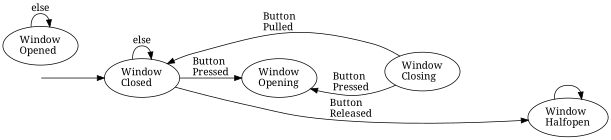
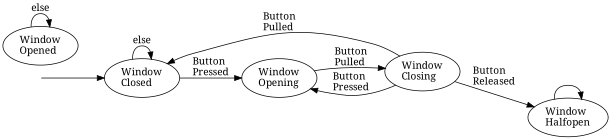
none -> (346, 68)
(346, 121) -> (491, 93)
